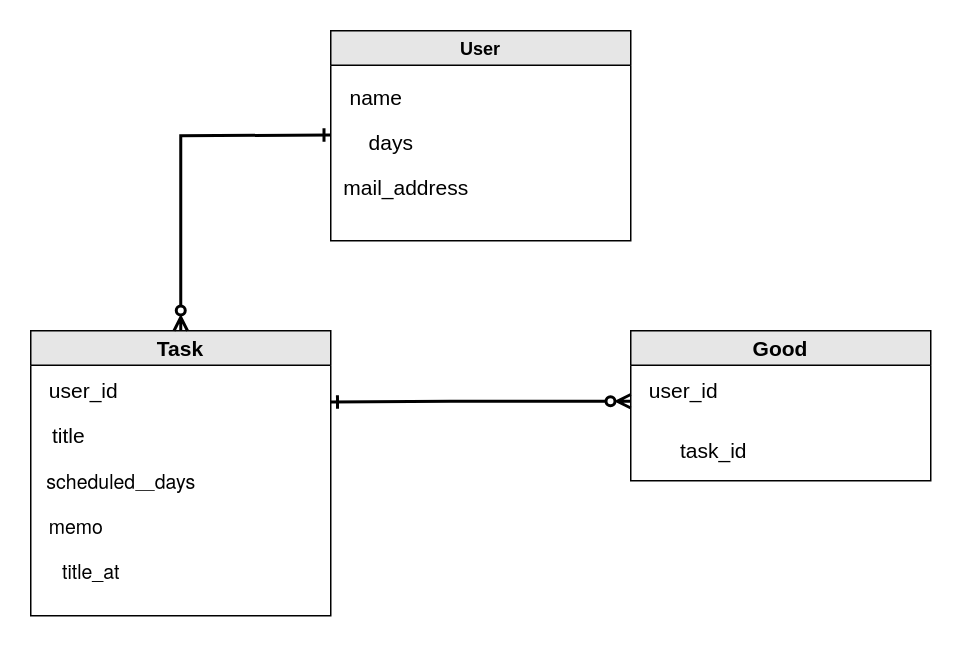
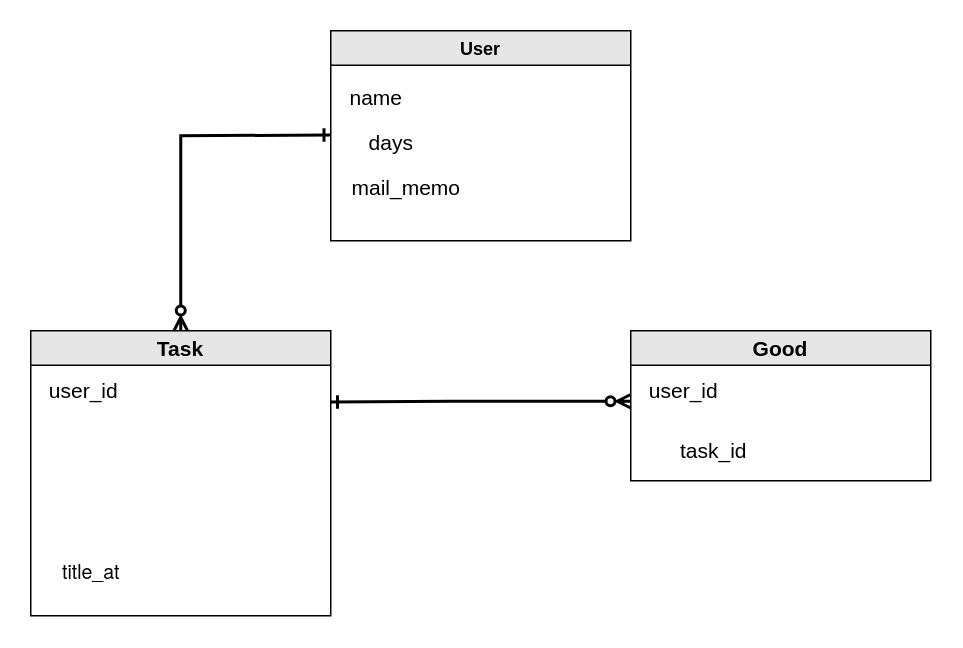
(407, 188) -> (407, 188)
(68, 436) -> none
(121, 481) -> none
(76, 526) -> none
